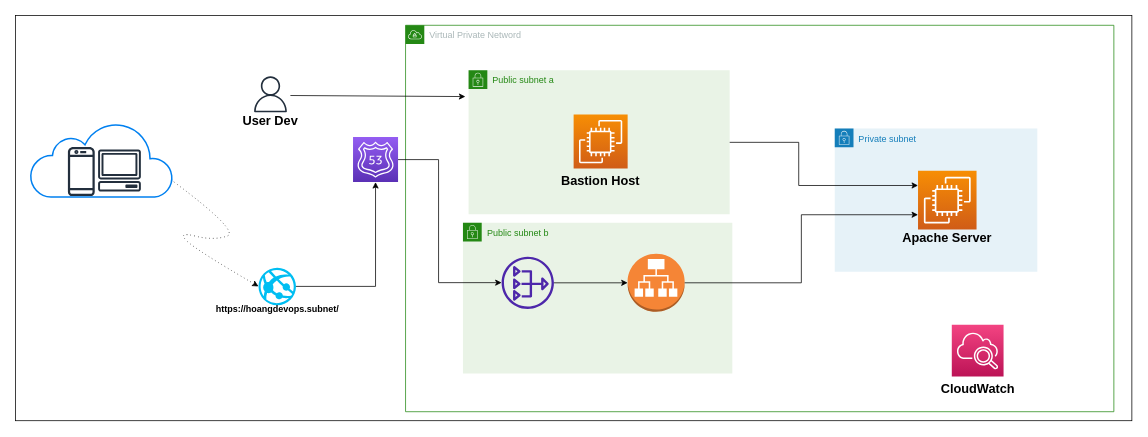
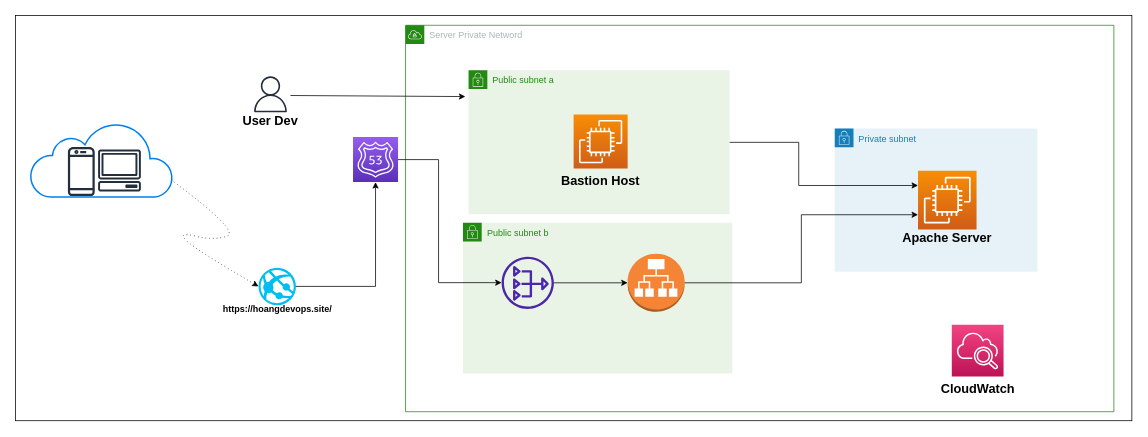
(481, 36) -> (481, 36)
(278, 309) -> (278, 309)
